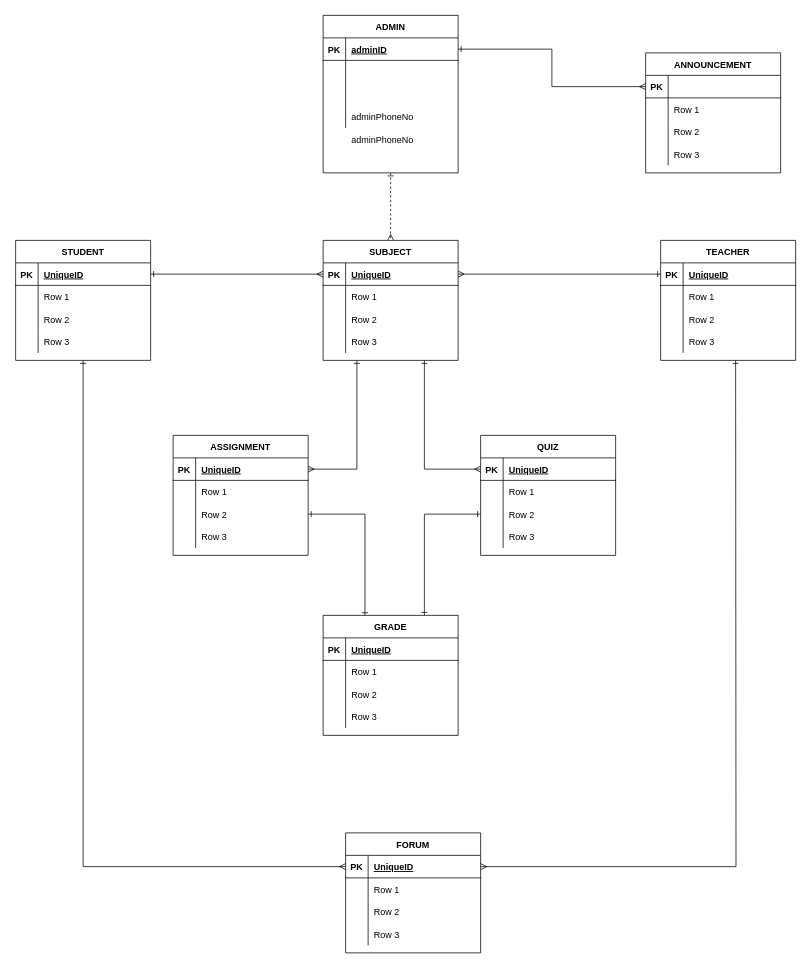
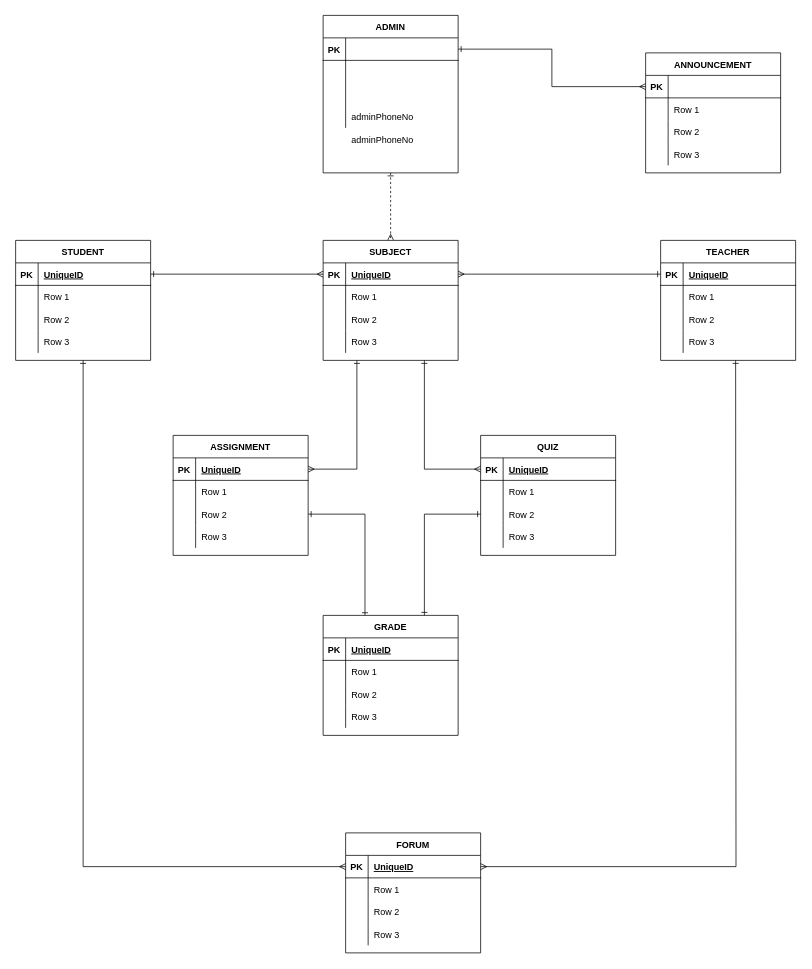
(402, 49) -> none
